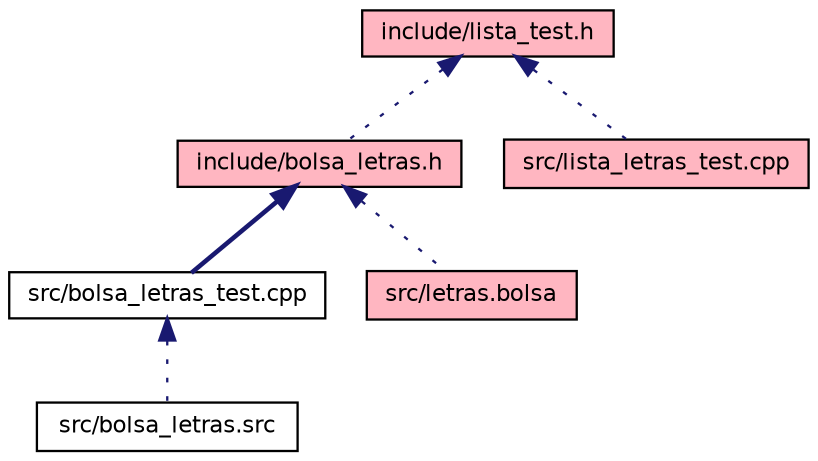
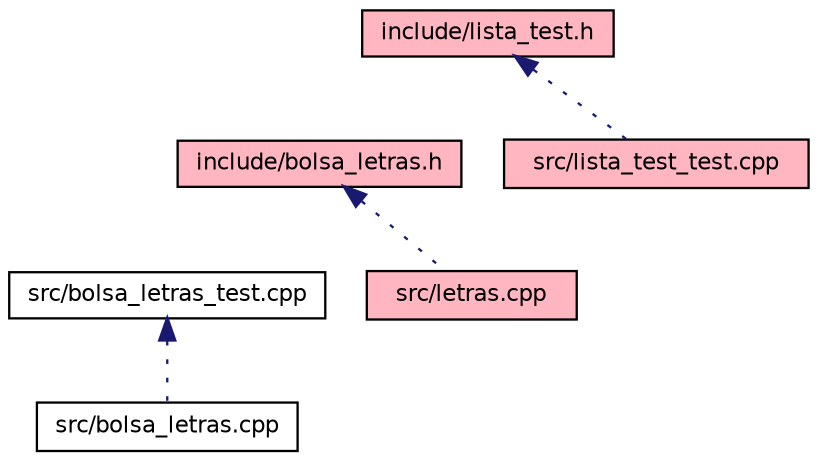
(395, 105) -> none
(656, 164) -> (656, 164)
(235, 237) -> none
(472, 295) -> (472, 295)
(167, 427) -> (167, 427)
